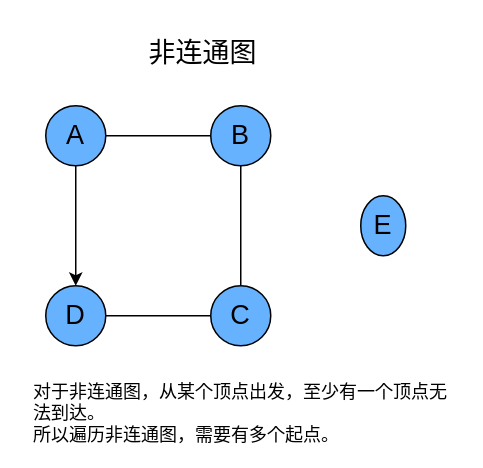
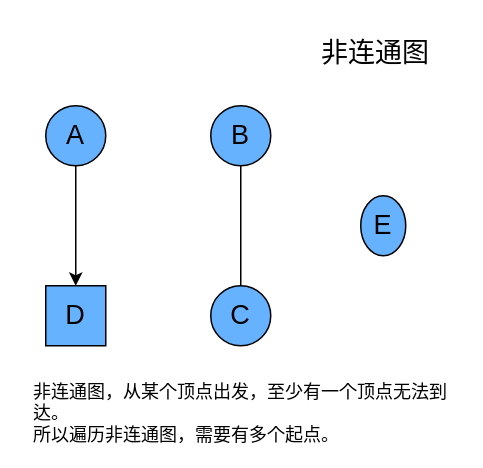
(203, 53) -> (376, 53)
(158, 136) -> none
(76, 316) -> (76, 316)
(158, 316) -> none
(242, 413) -> (242, 413)
